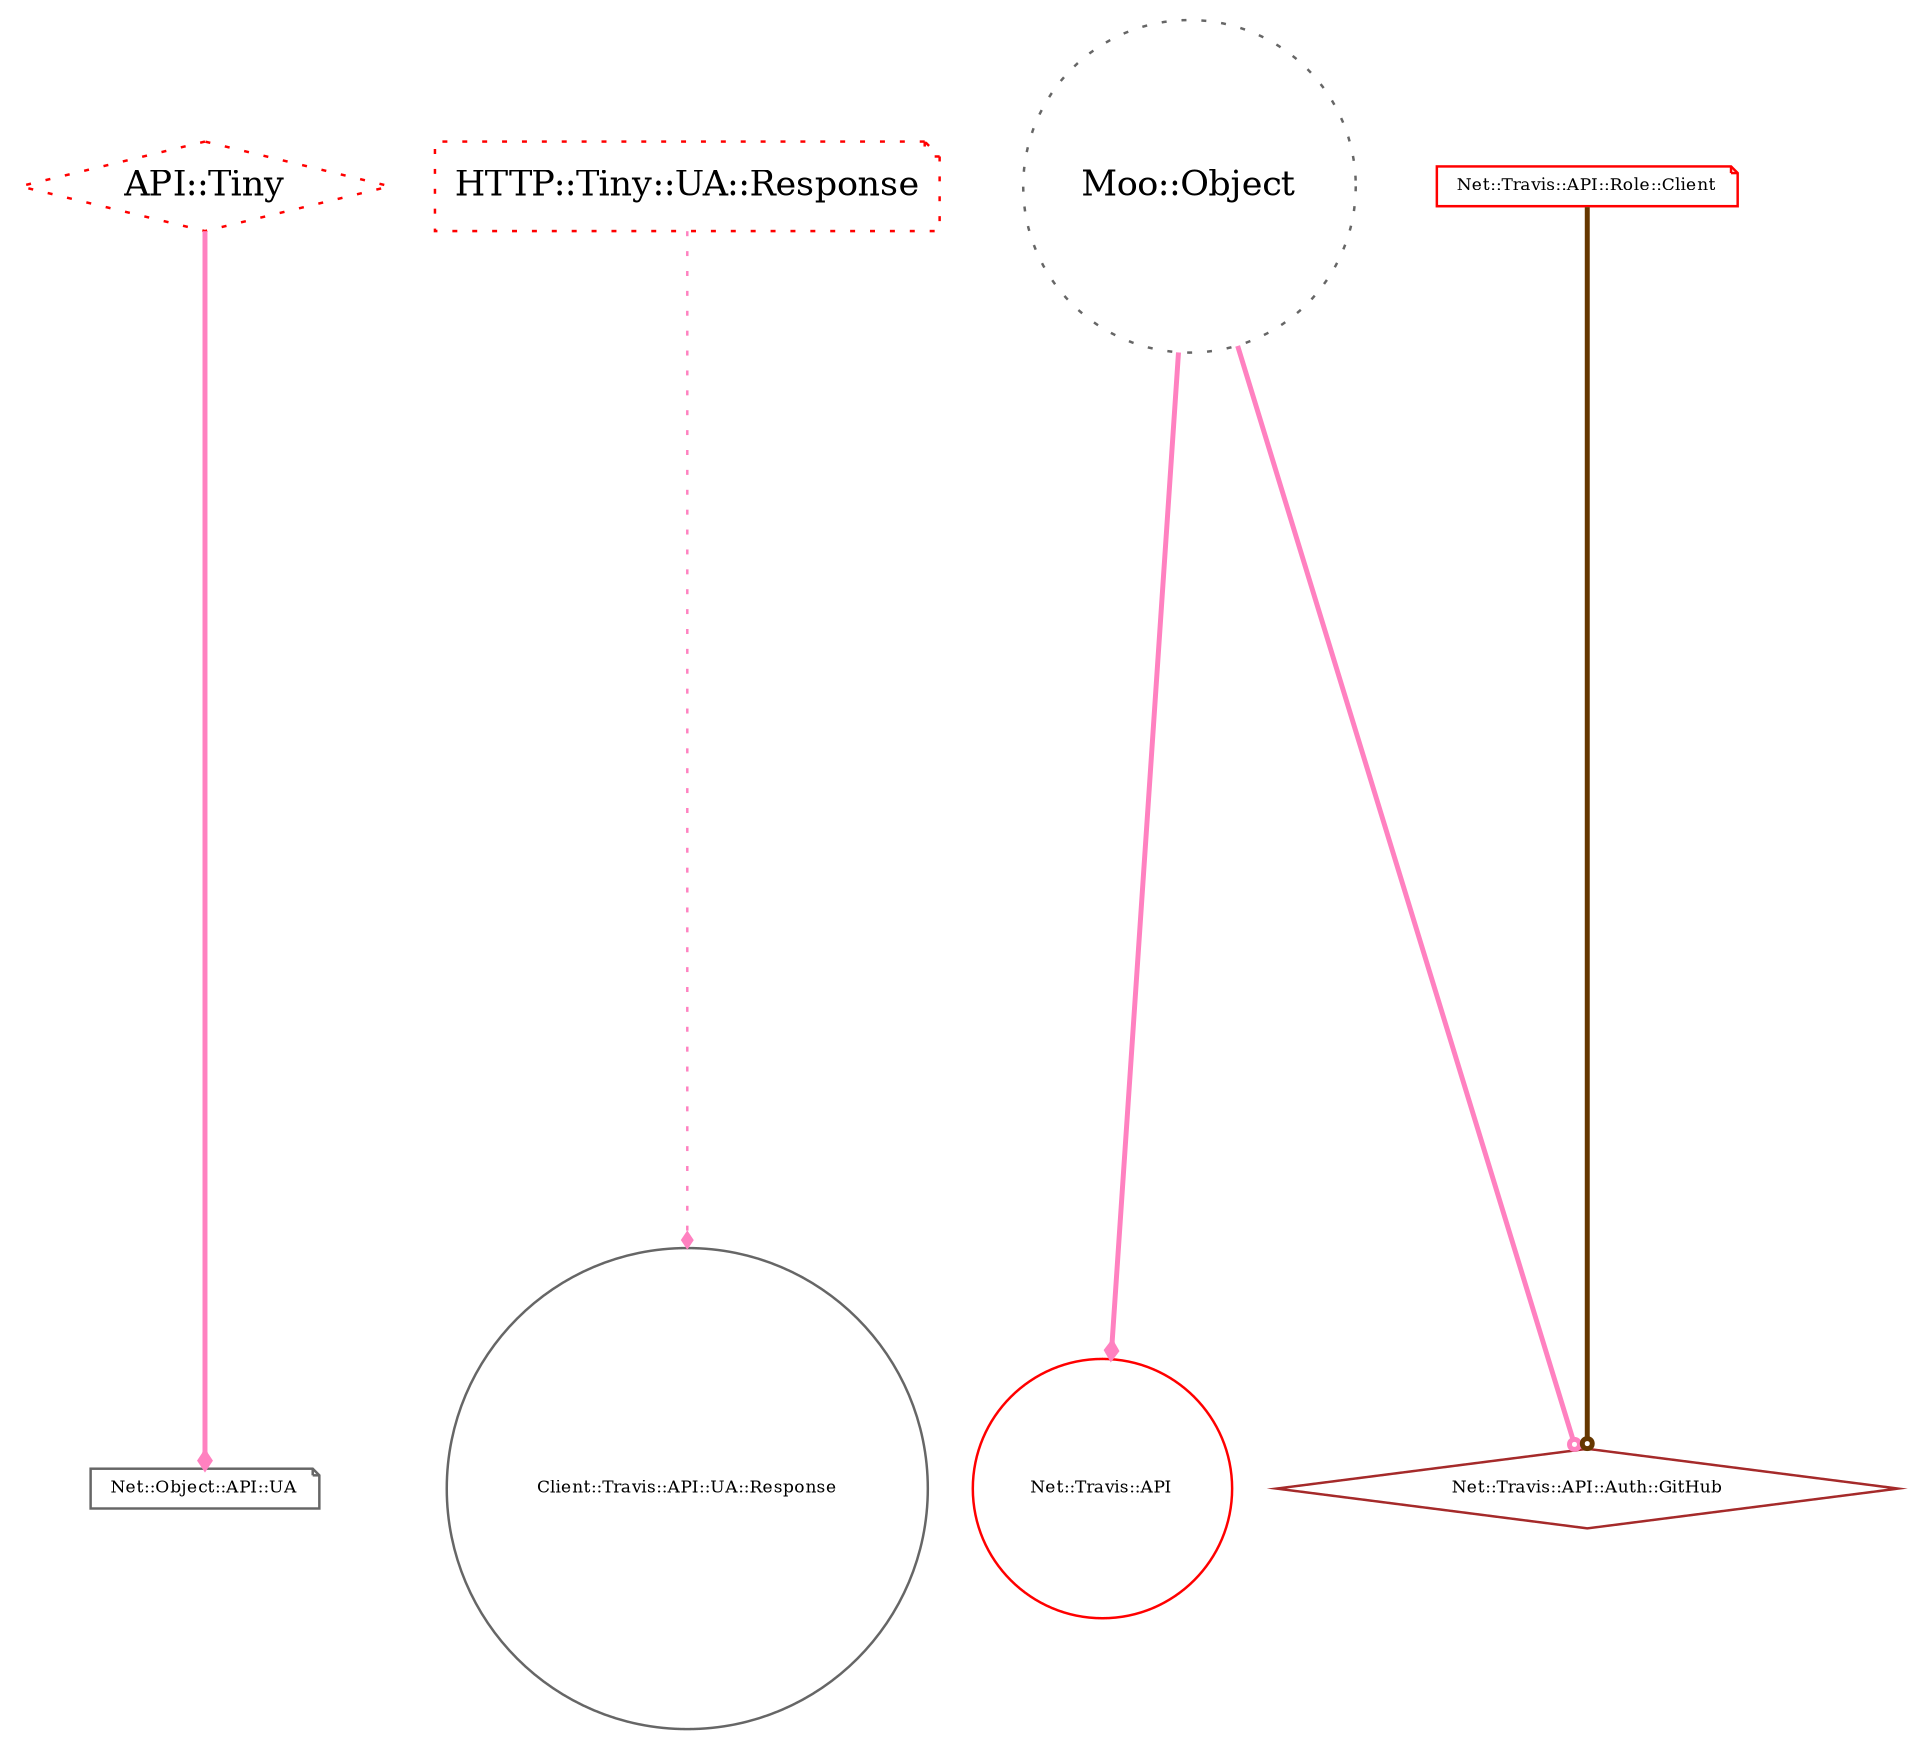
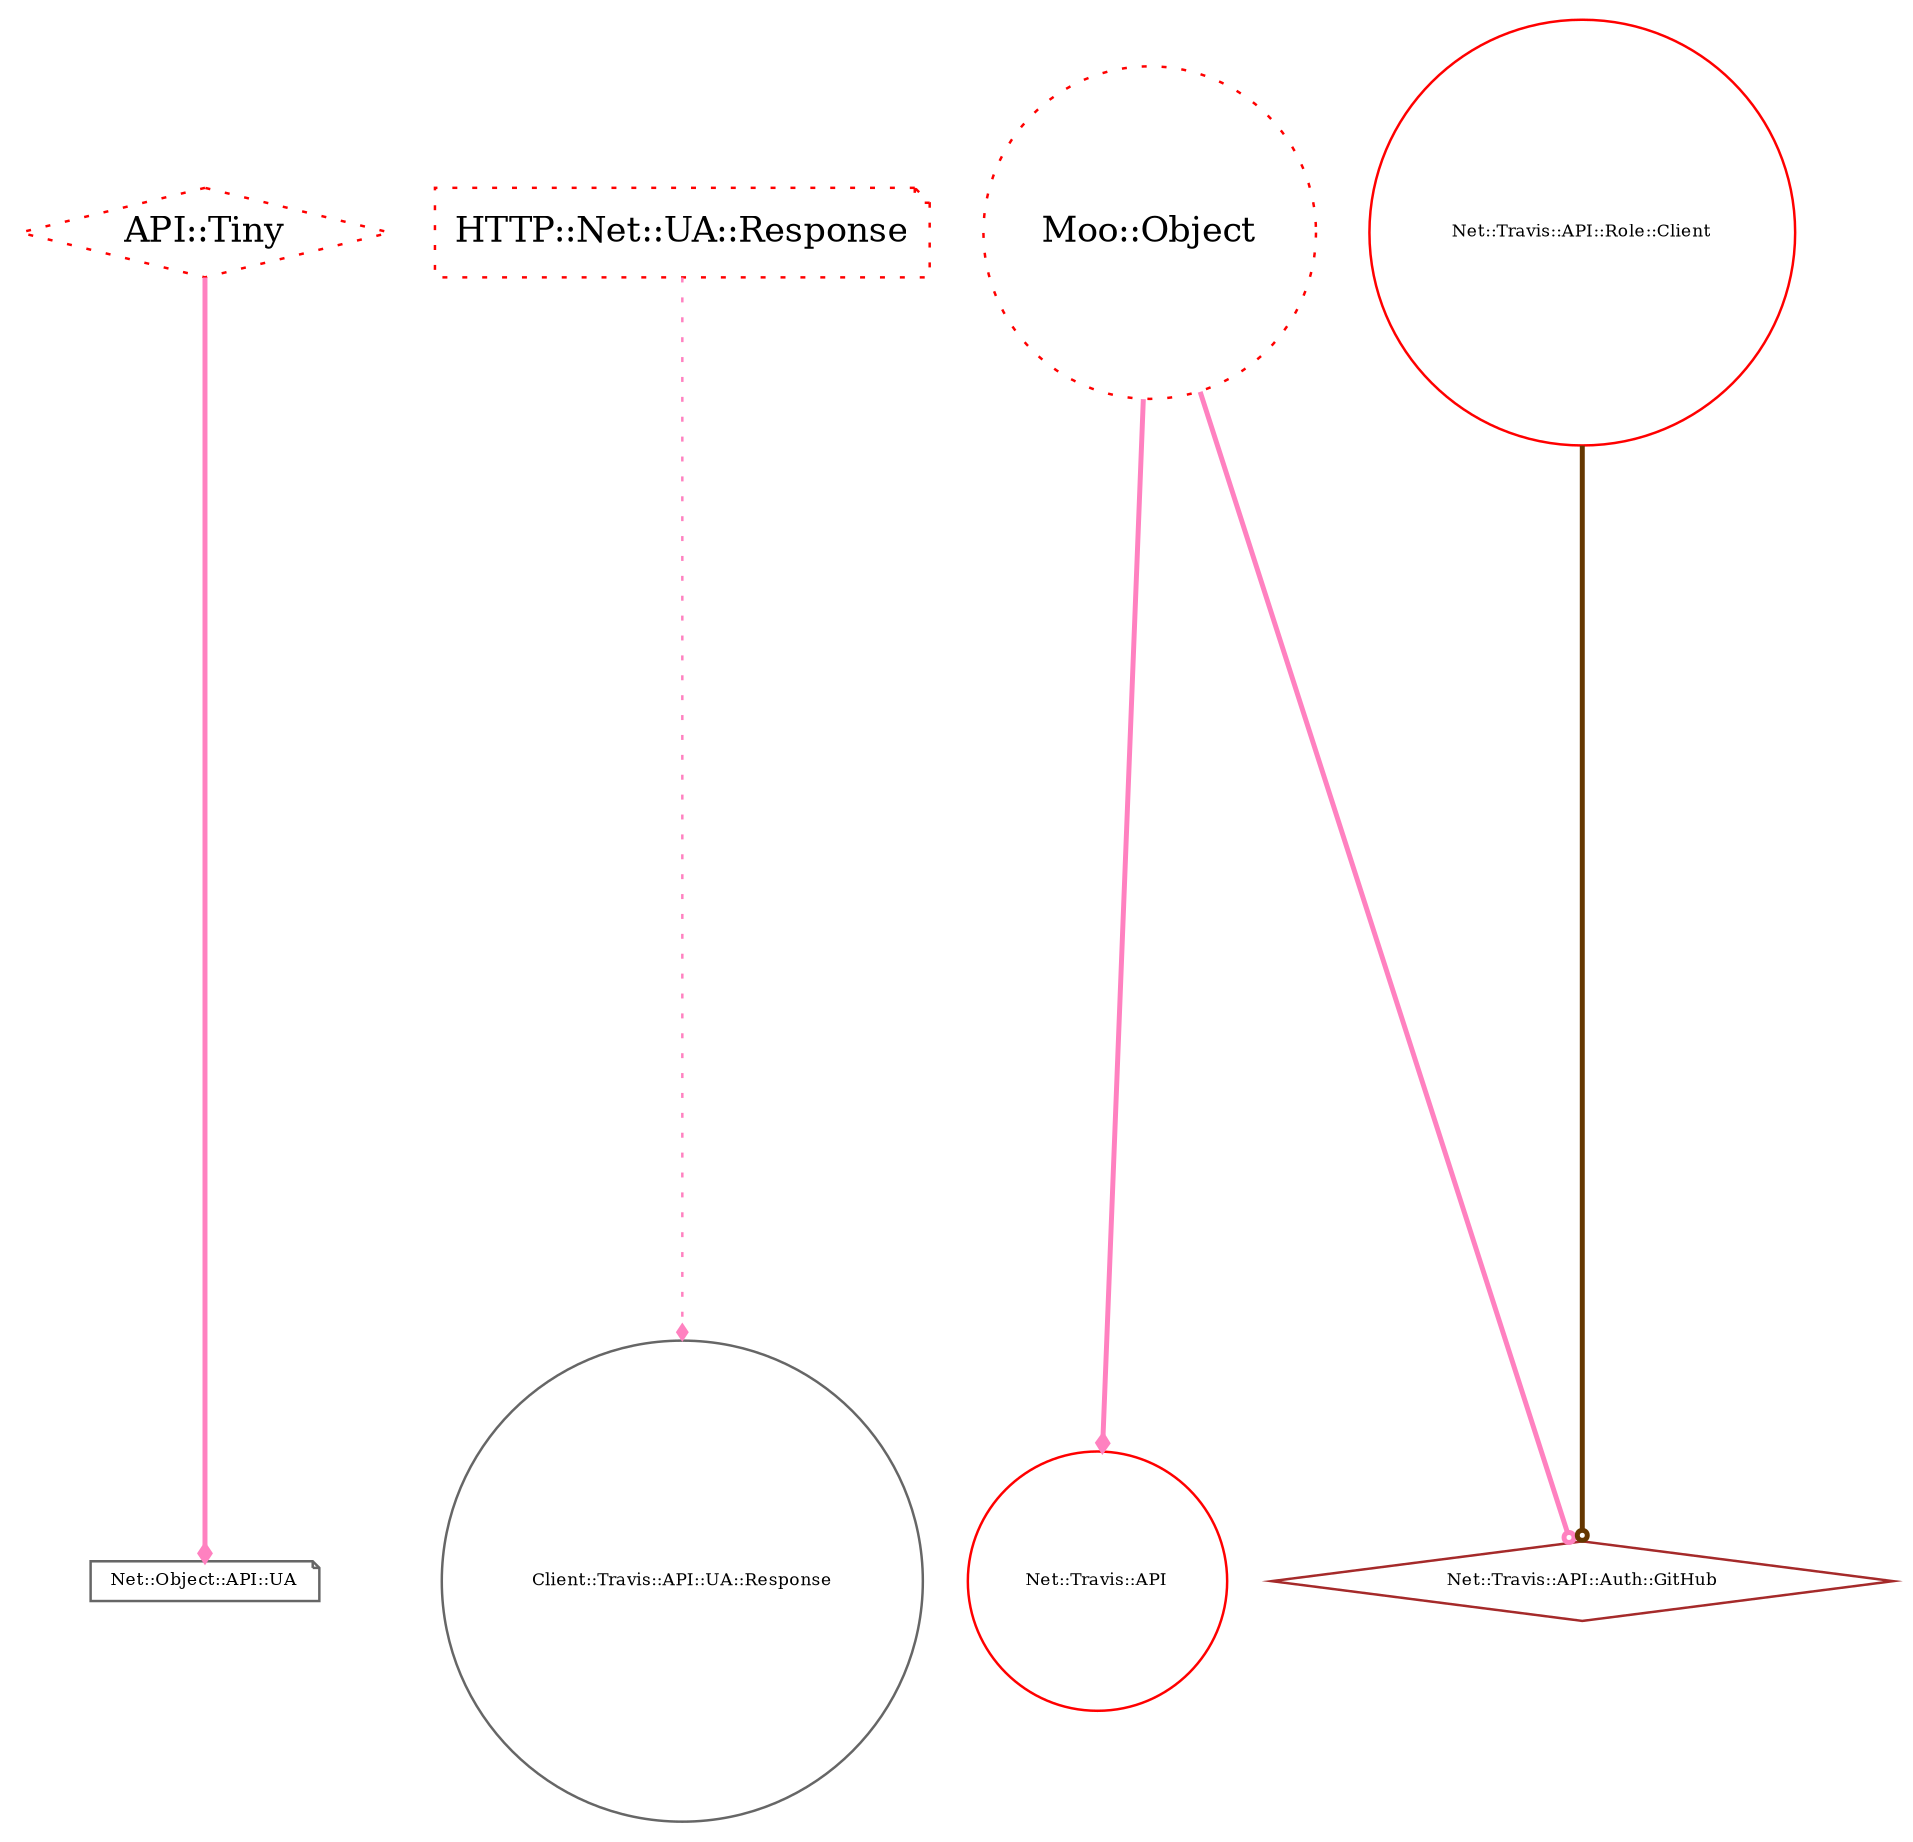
(687, 186) -> (682, 233)
(1189, 186) -> (1150, 233)
(1587, 186) -> (1582, 233)
